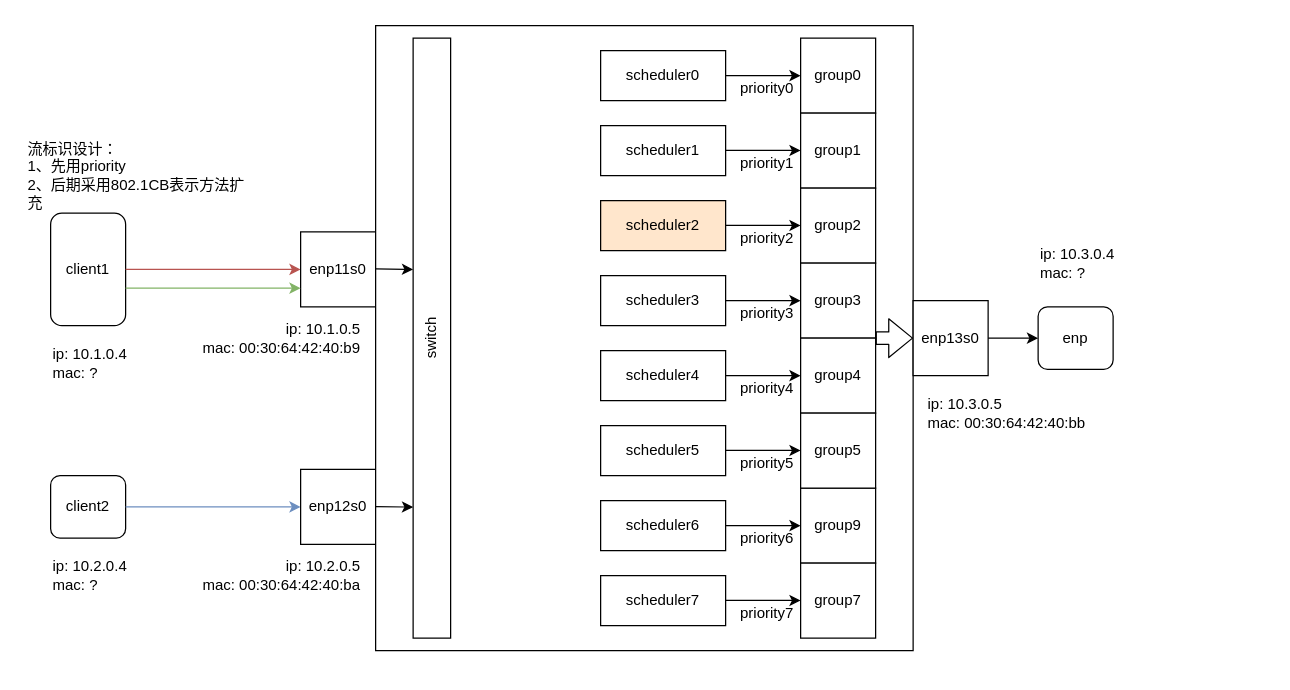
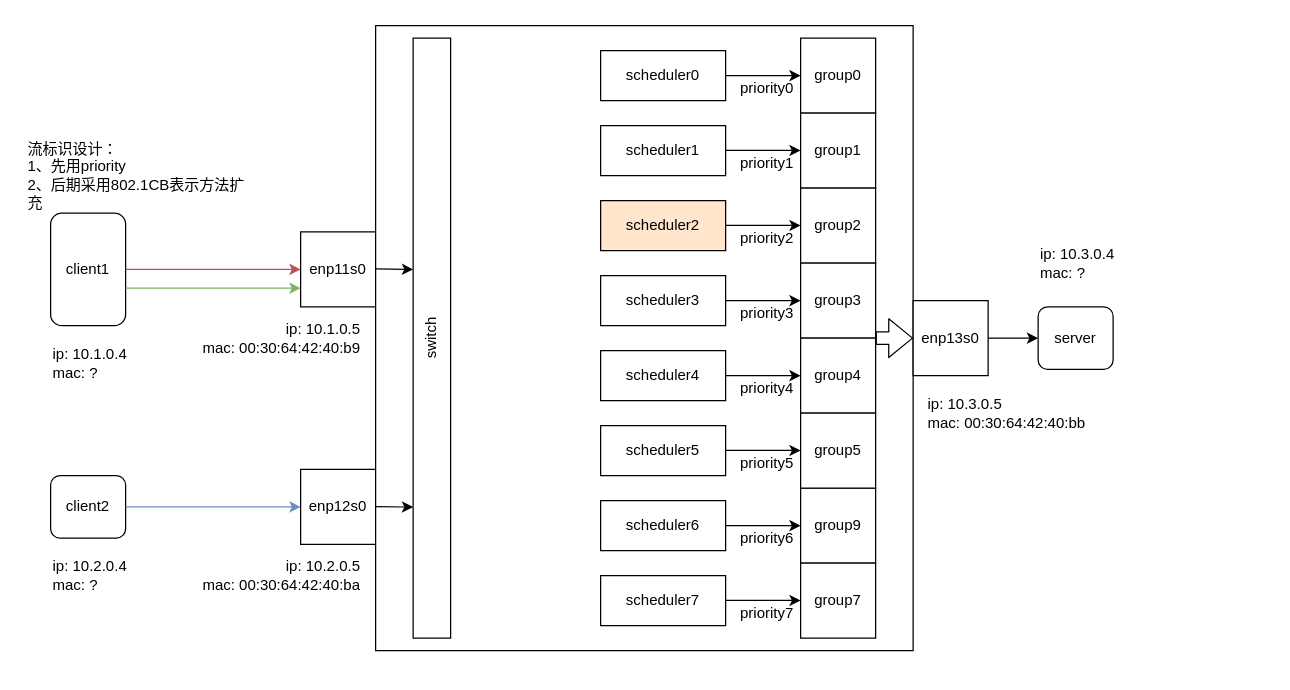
(1076, 338) -> (1076, 338)
